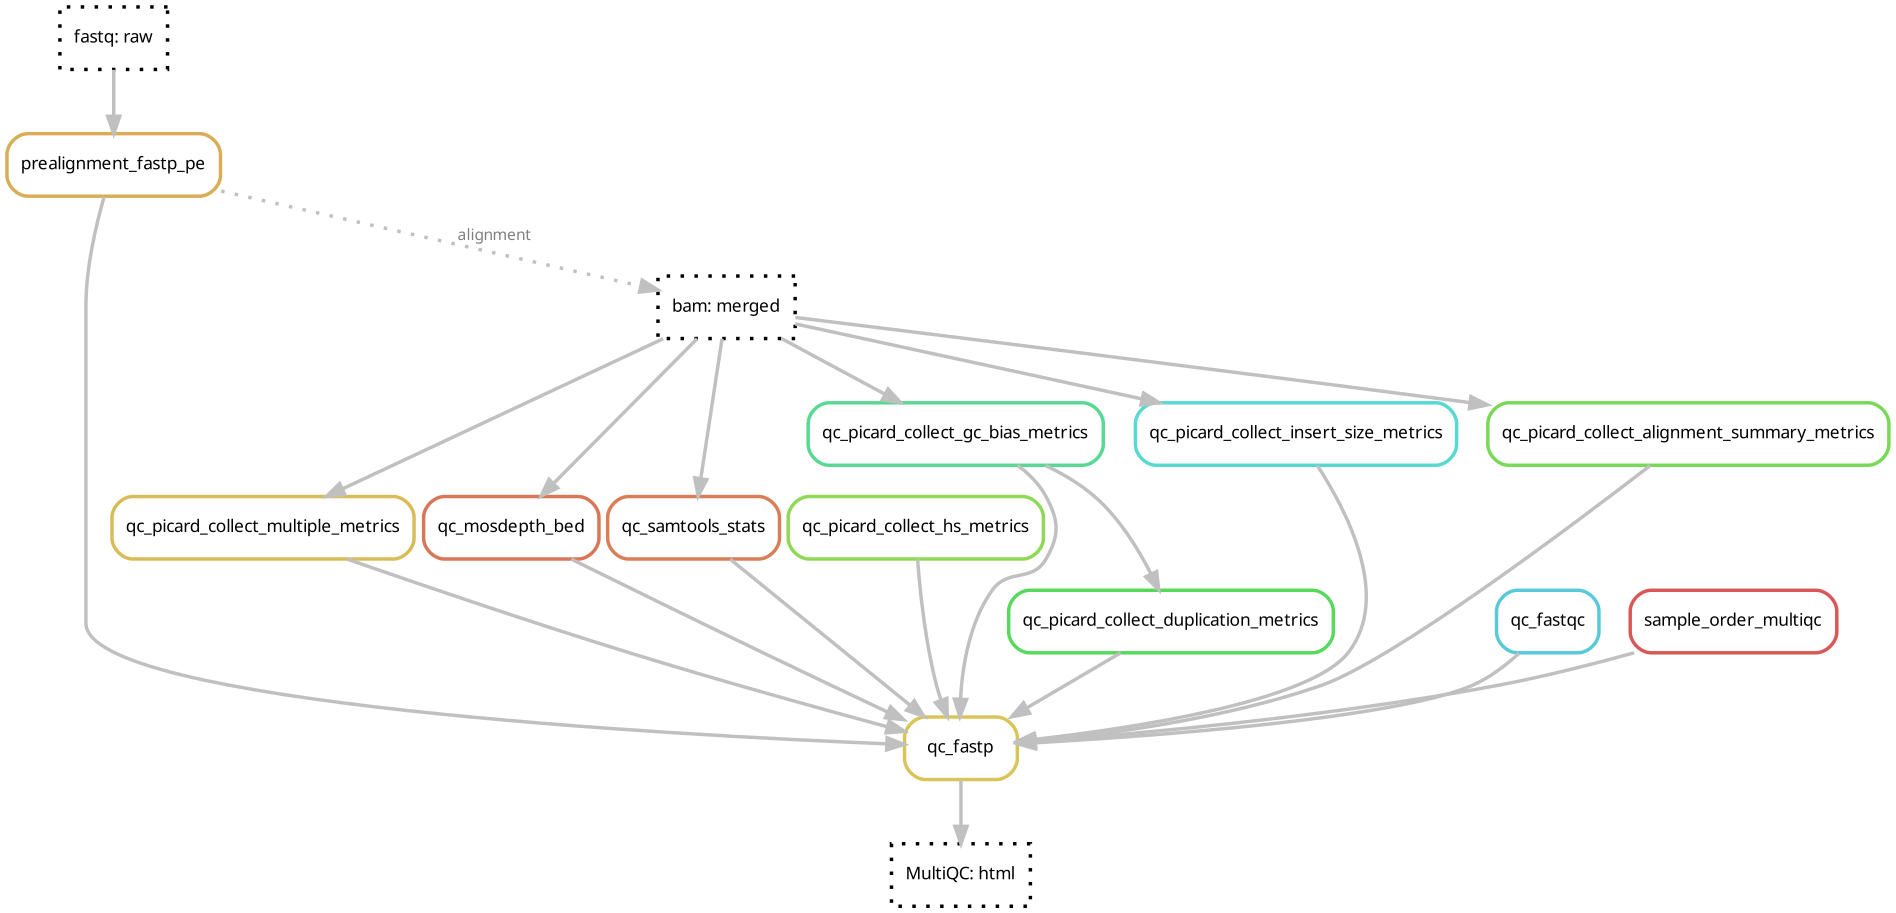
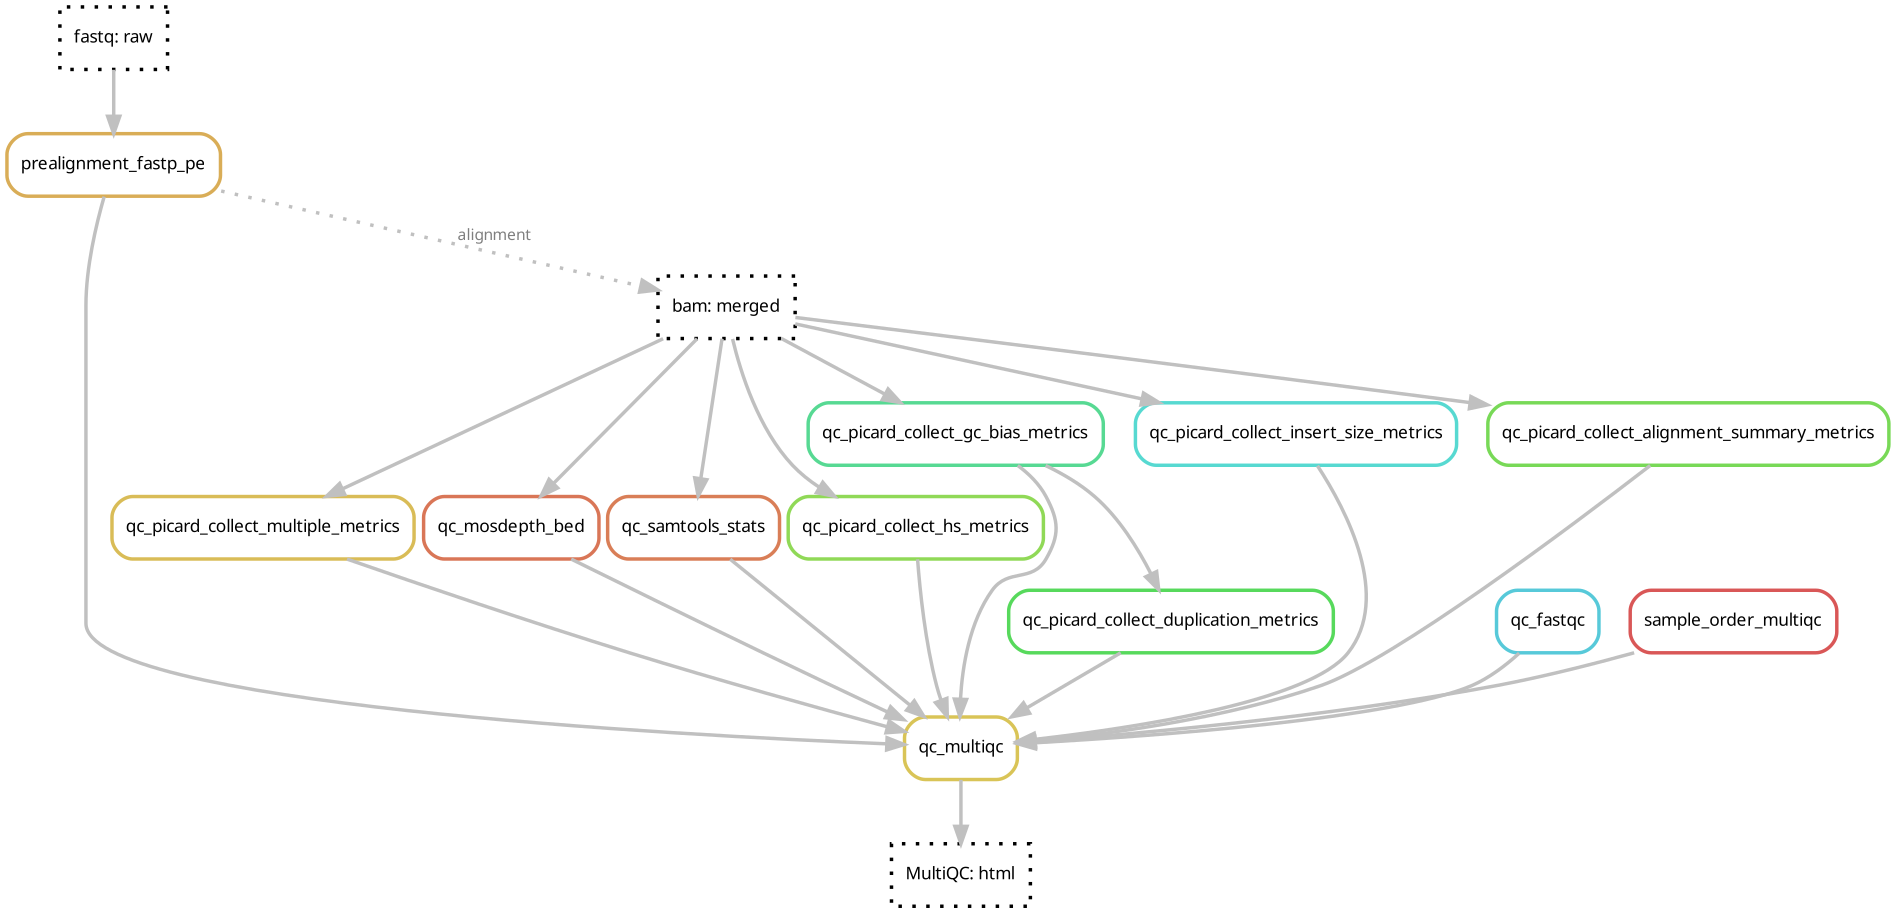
none -> (762, 421)
(961, 748) -> (961, 748)
